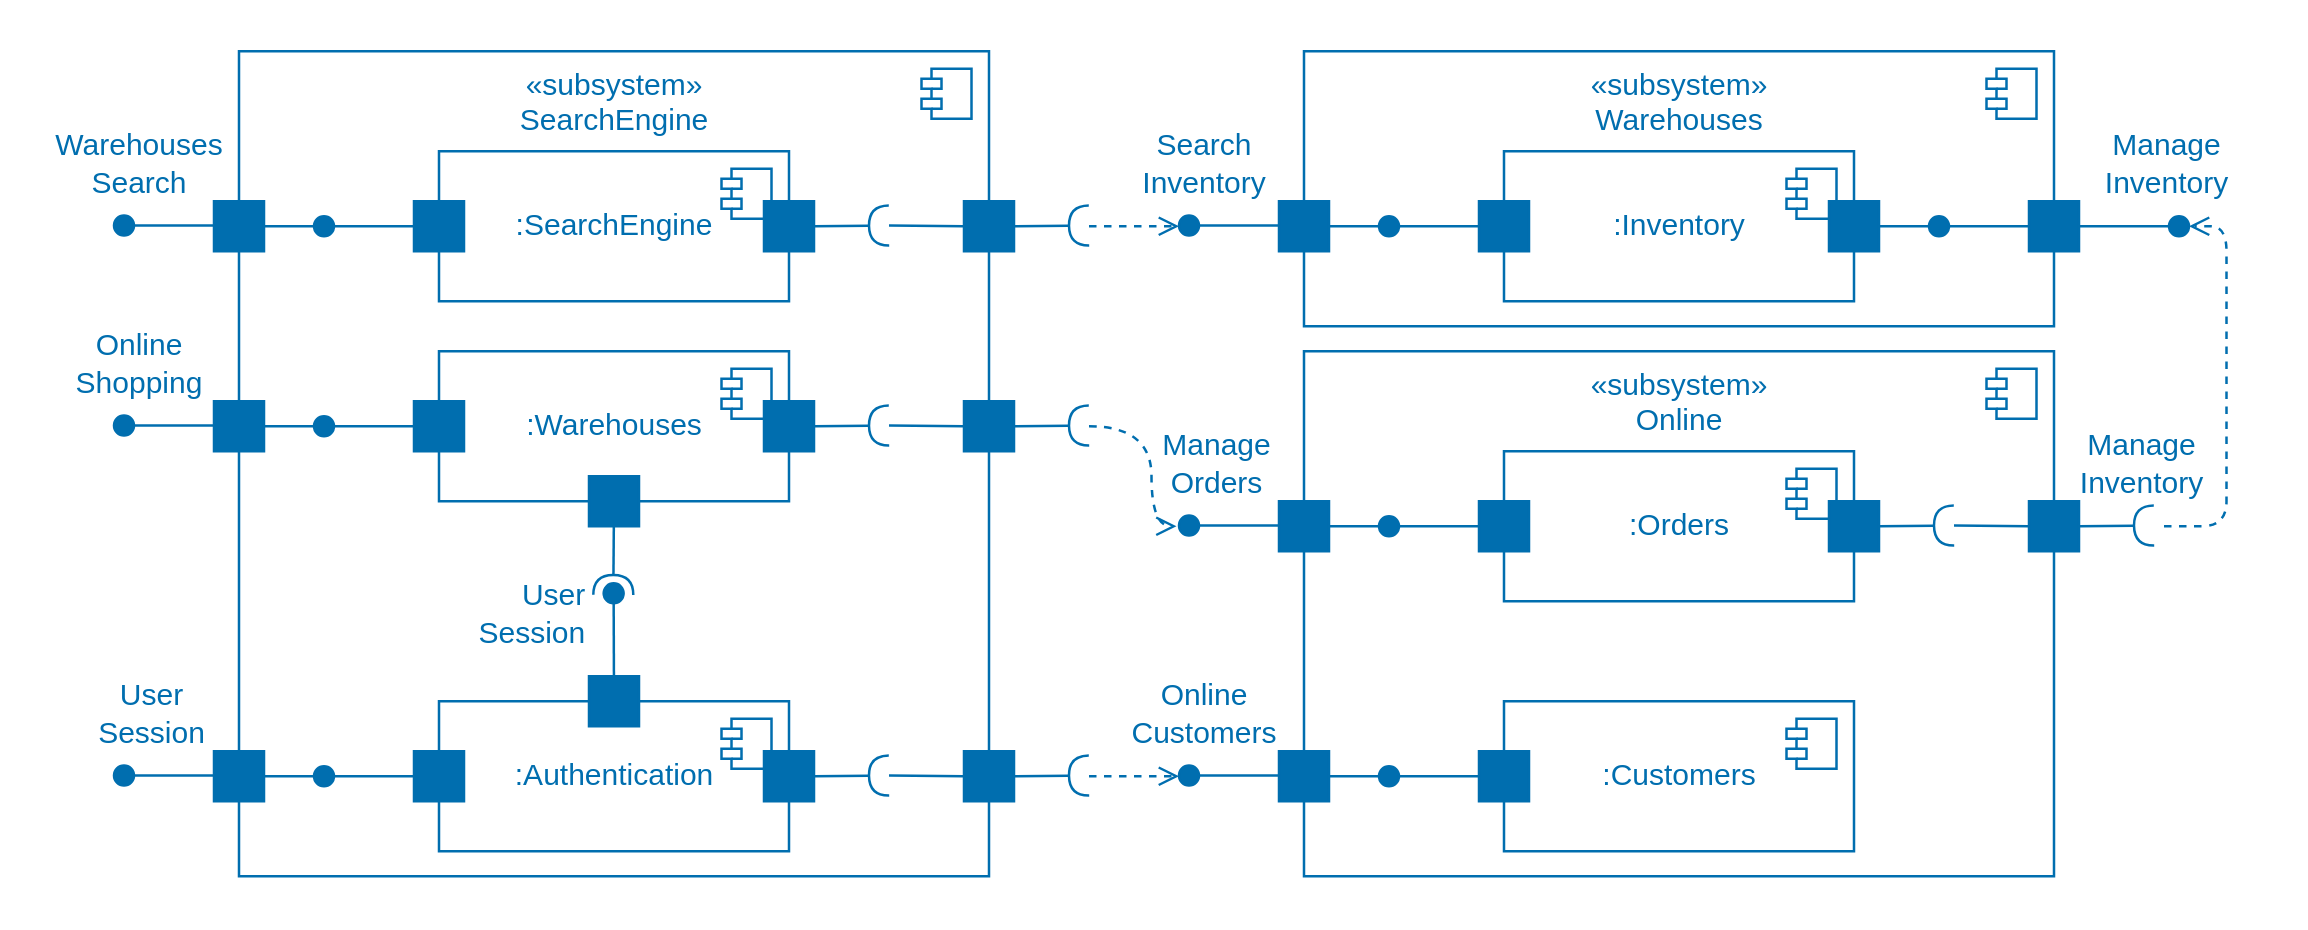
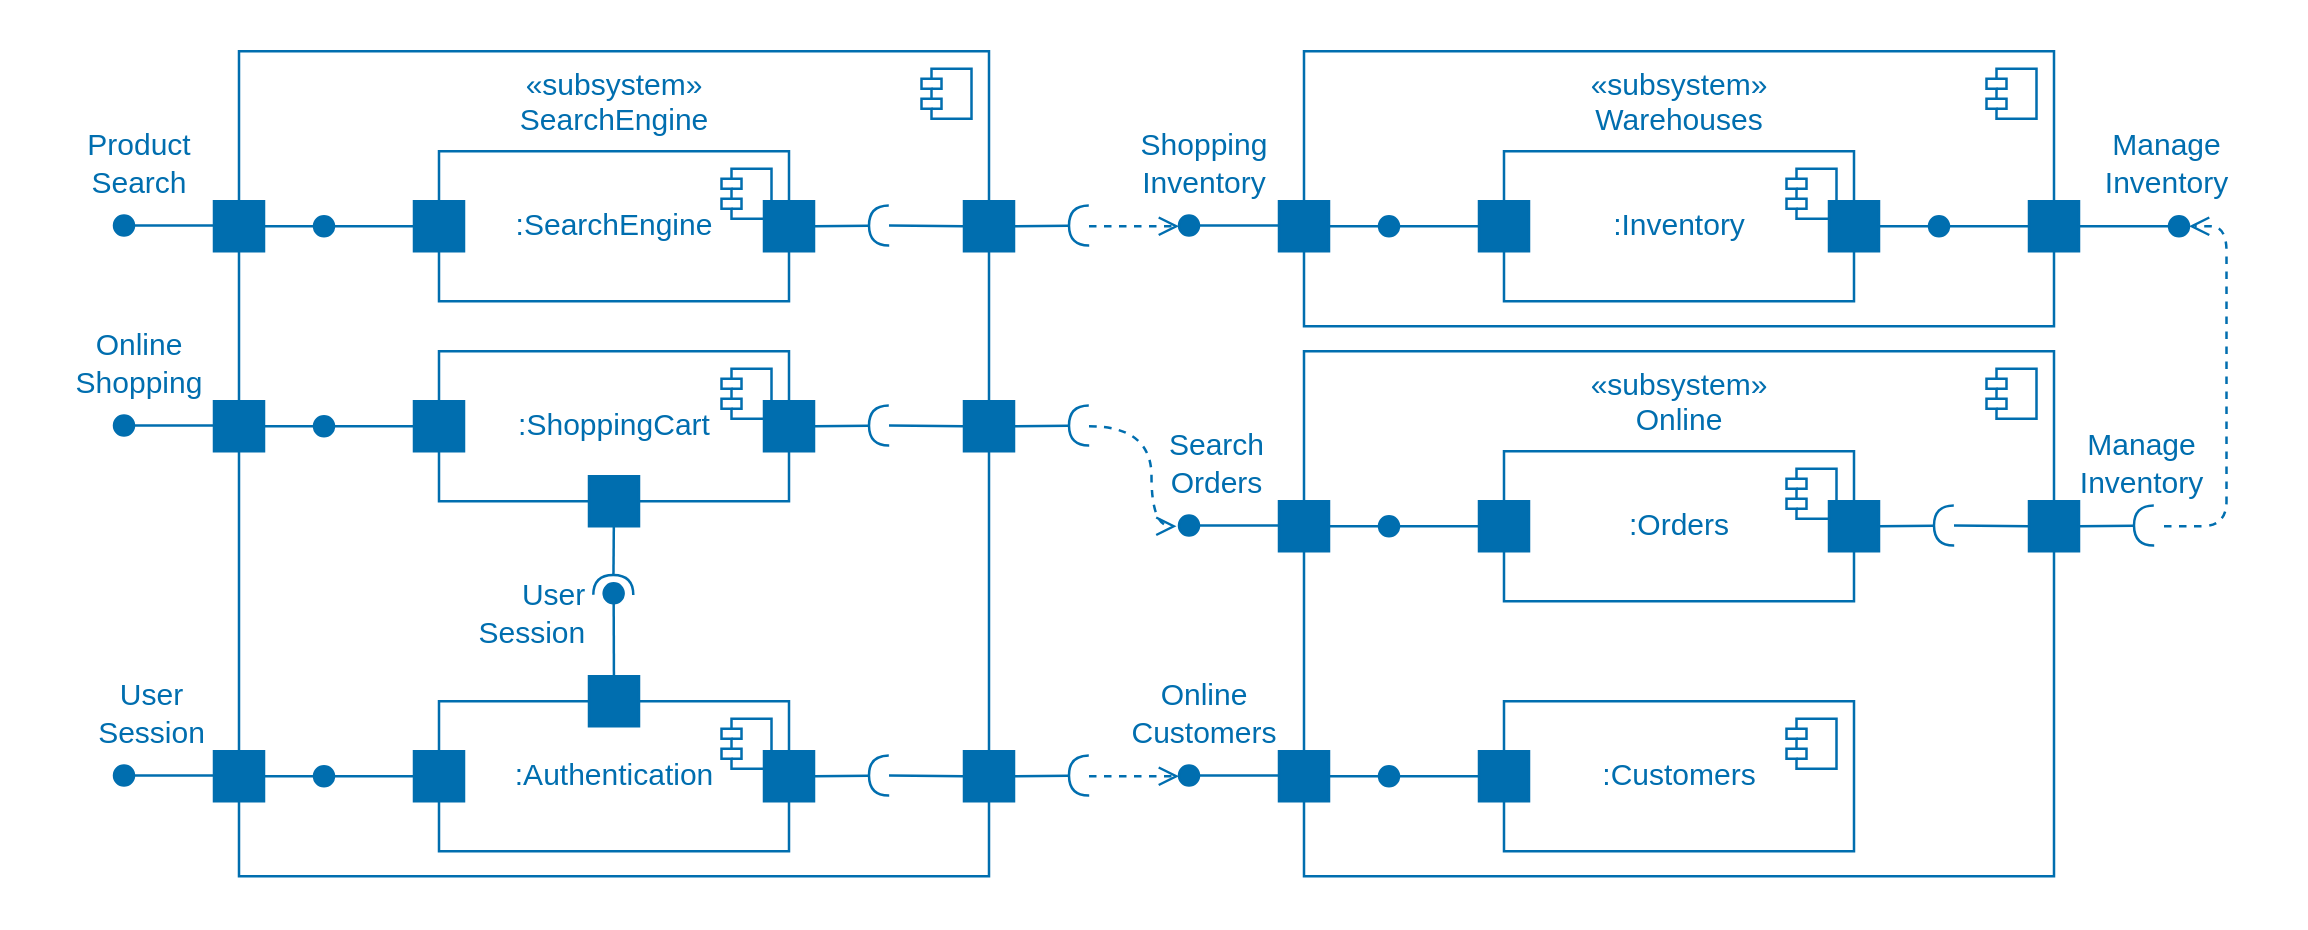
(140, 164) -> (140, 164)
(1205, 164) -> (1205, 164)
(615, 426) -> (615, 426)
(1218, 464) -> (1218, 464)
